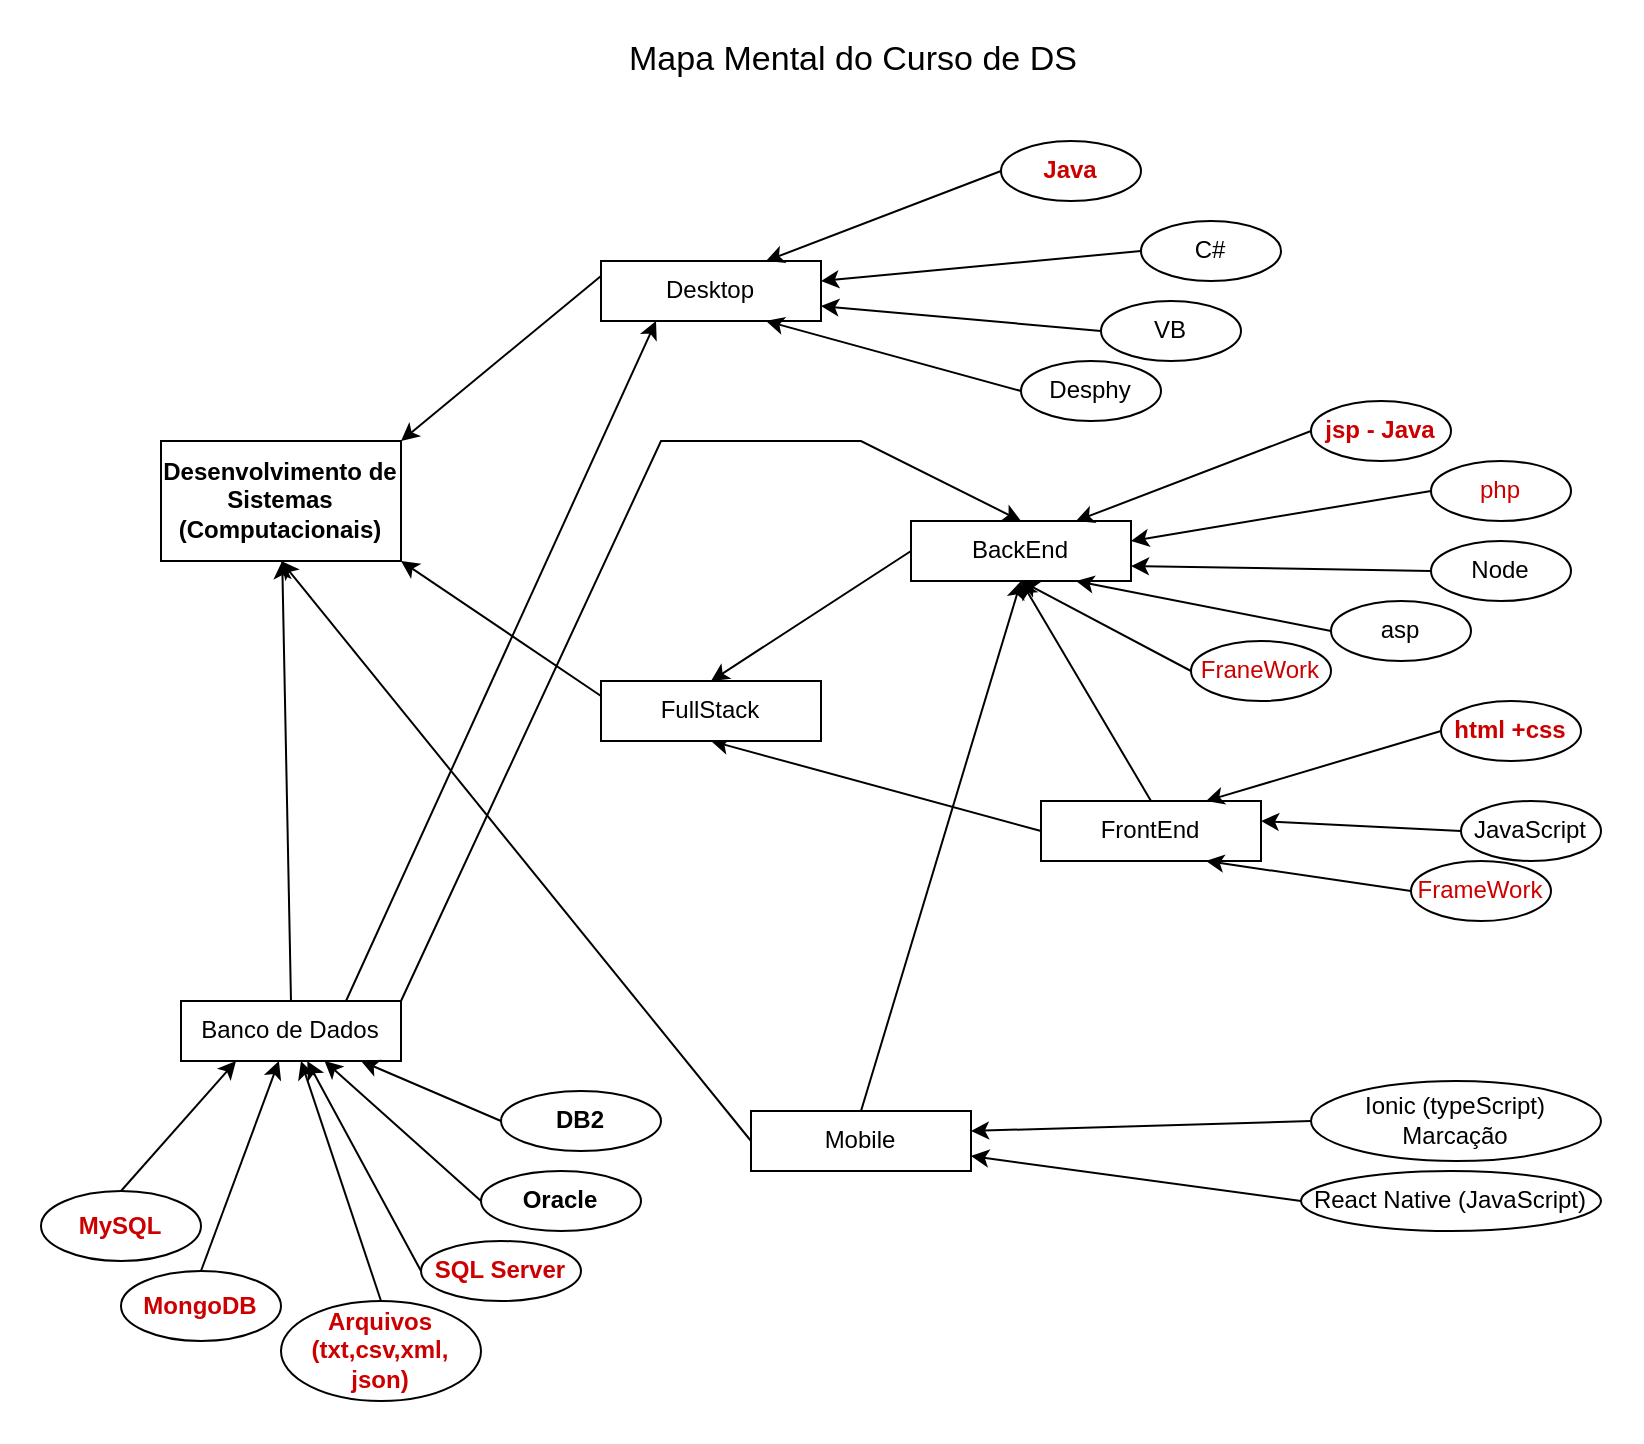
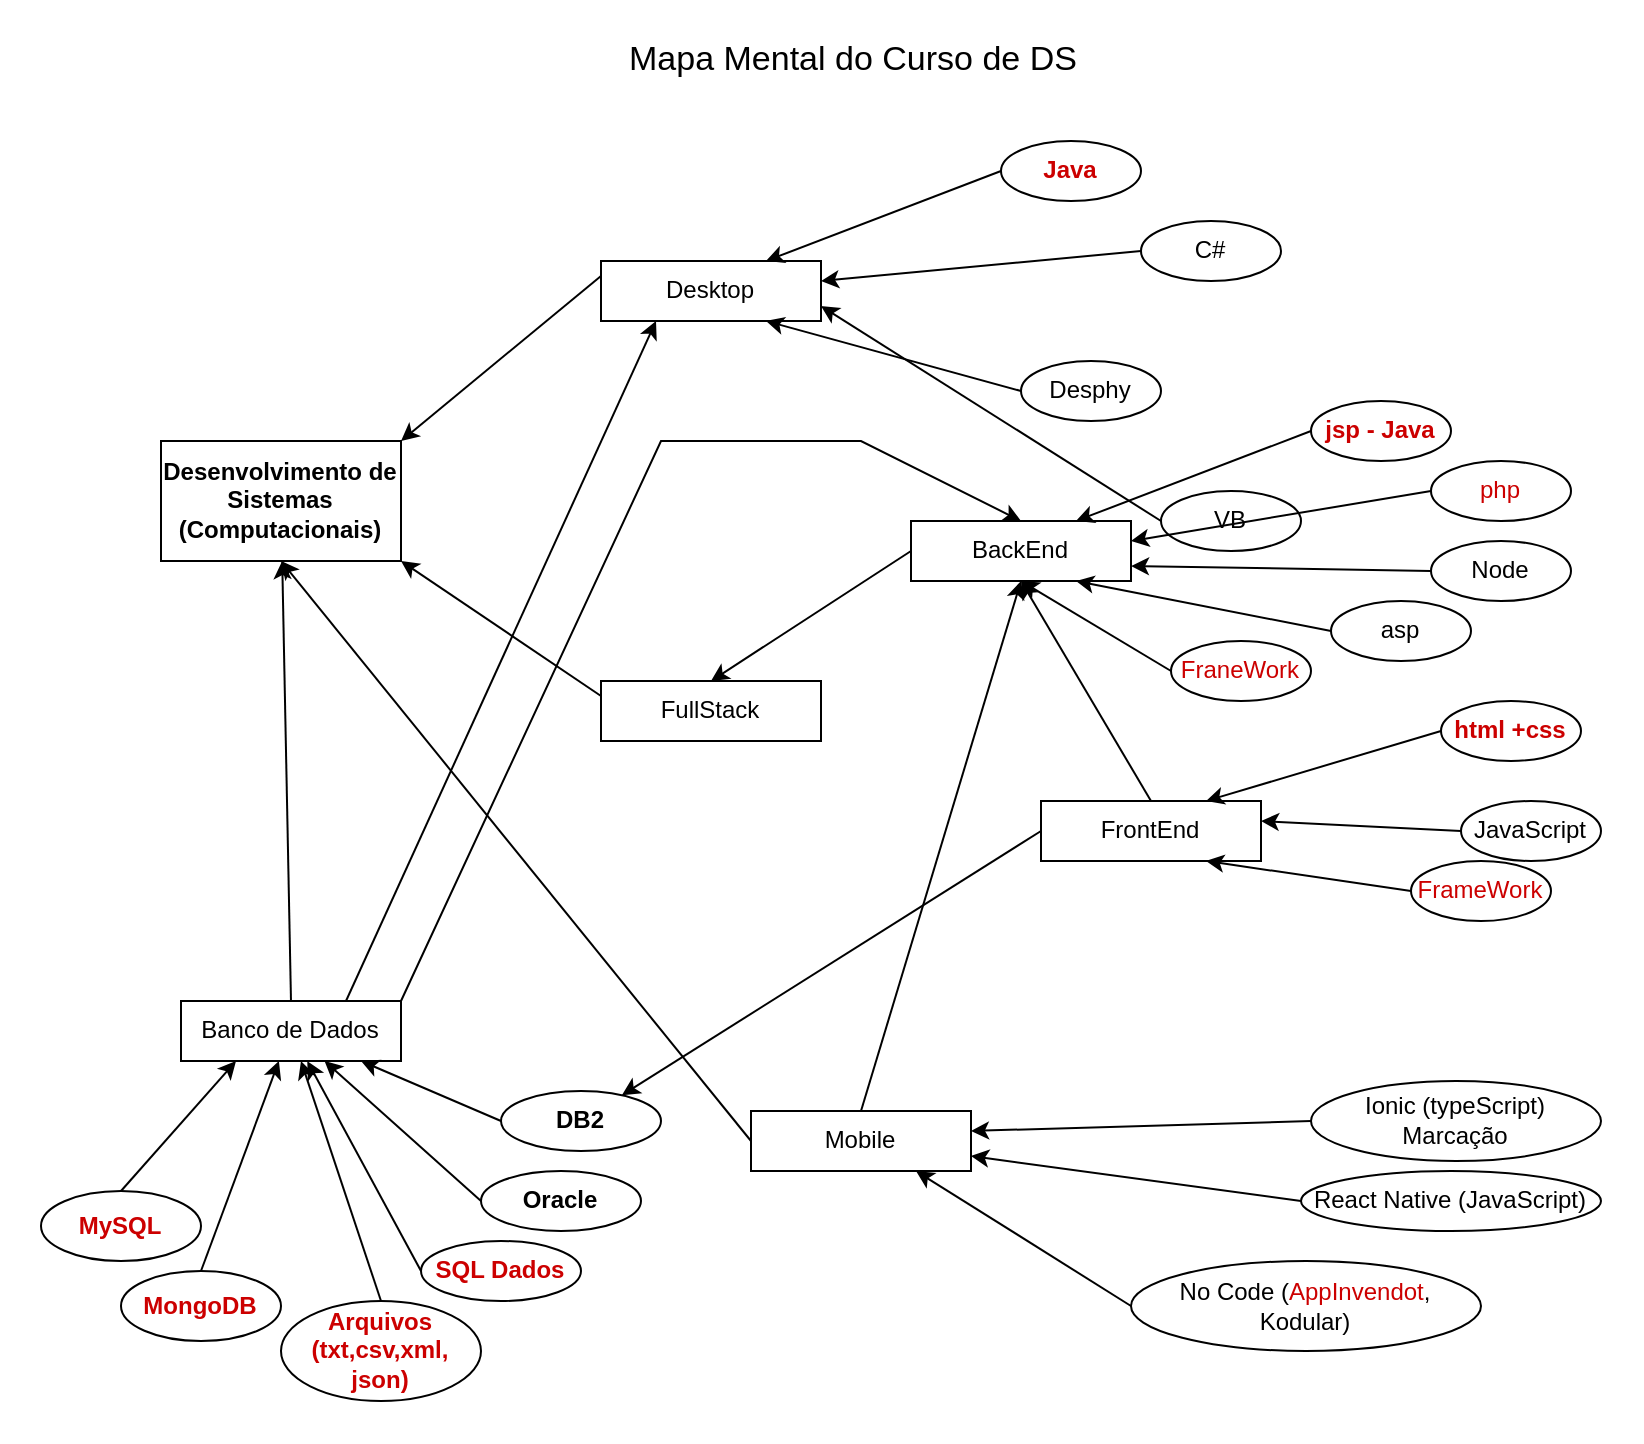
(1171, 331) -> (1231, 521)
(1261, 671) -> (1241, 671)
(883, 788) -> (776, 998)
none -> (1029, 1242)
(501, 1271) -> (501, 1271)
none -> (1306, 1306)
